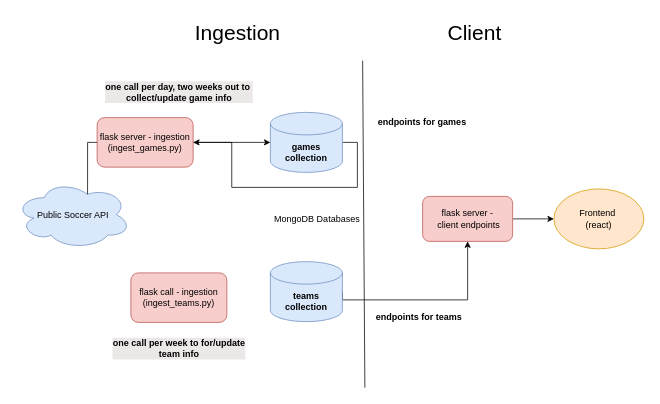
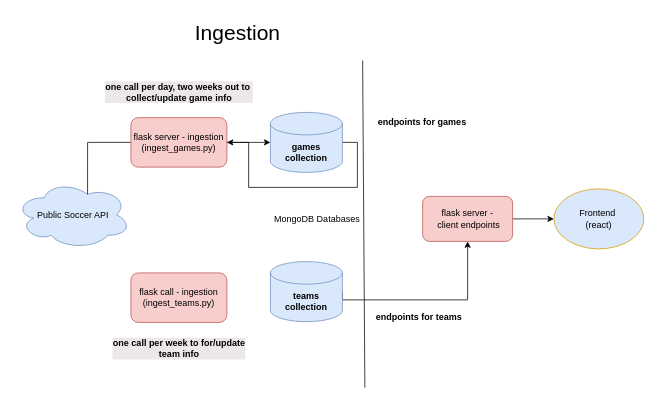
(474, 33) -> none
(145, 142) -> (179, 142)
(599, 219) -> (599, 219)
